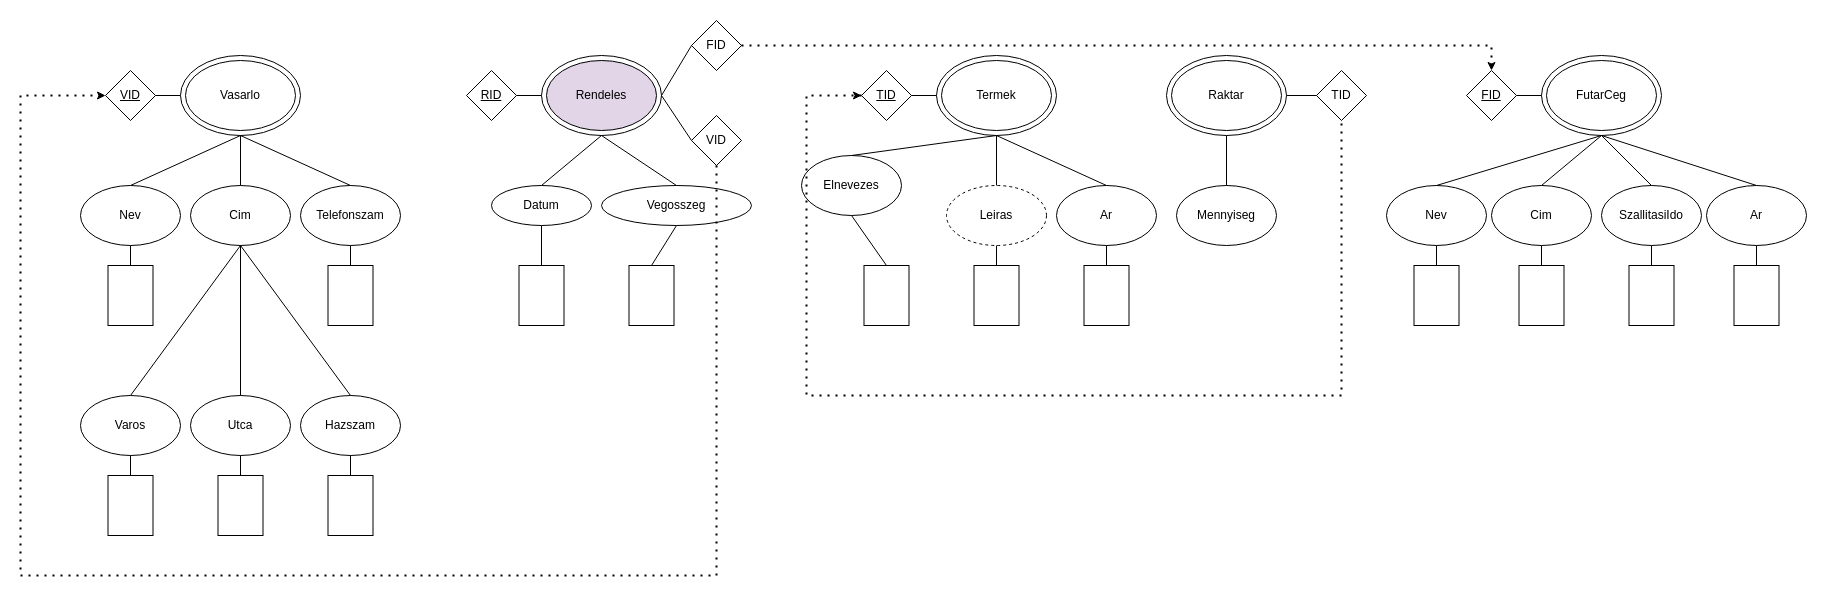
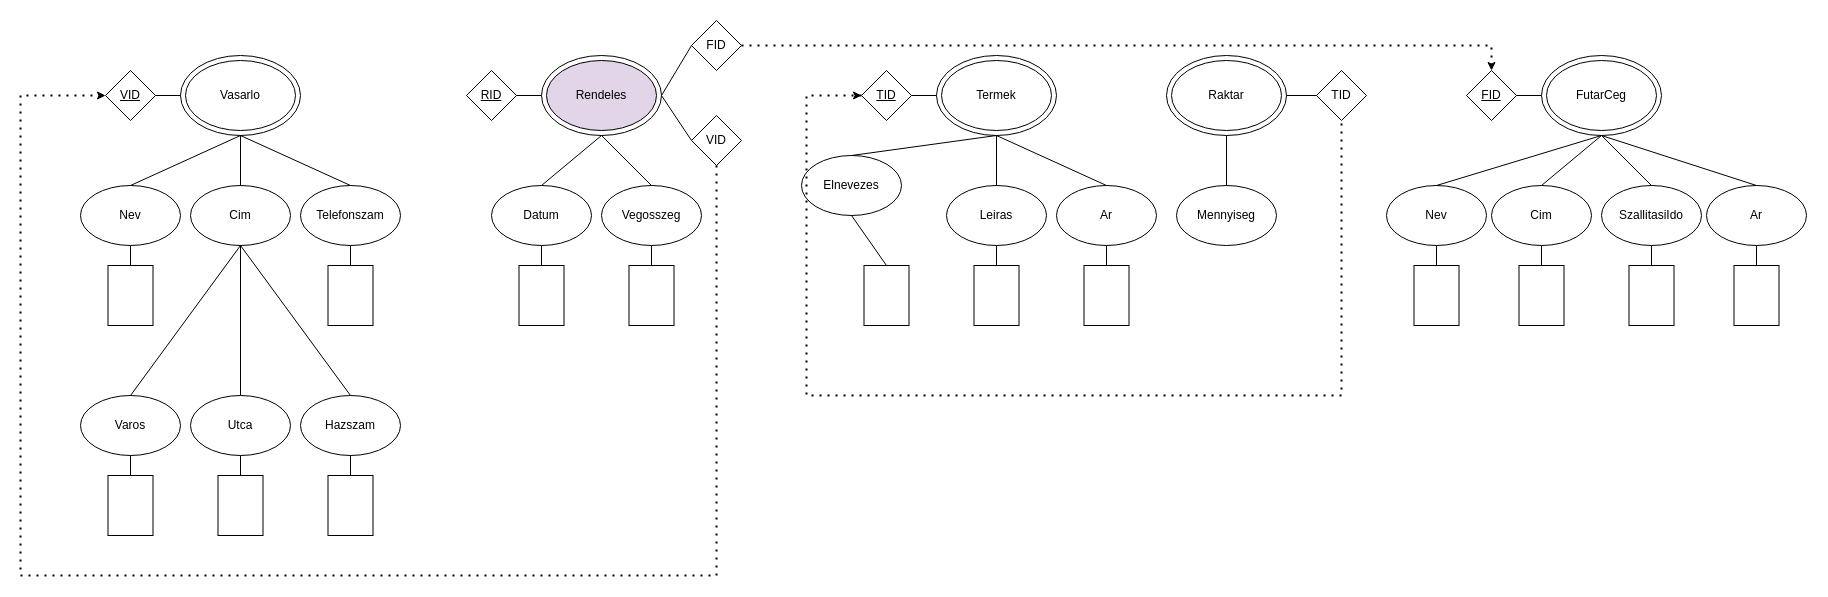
(542, 206) -> (542, 216)
(677, 206) -> (652, 216)
(997, 216) -> (997, 216)
